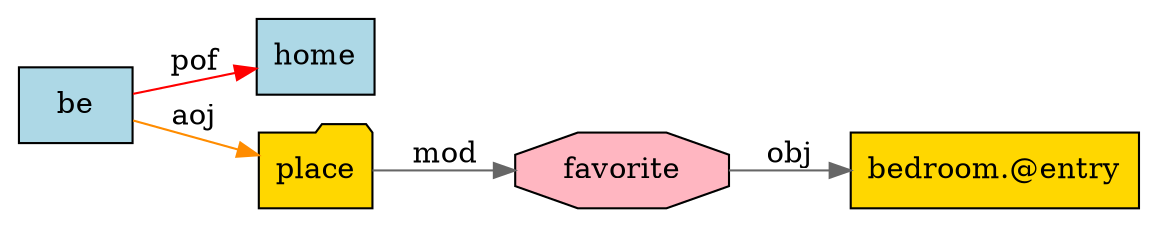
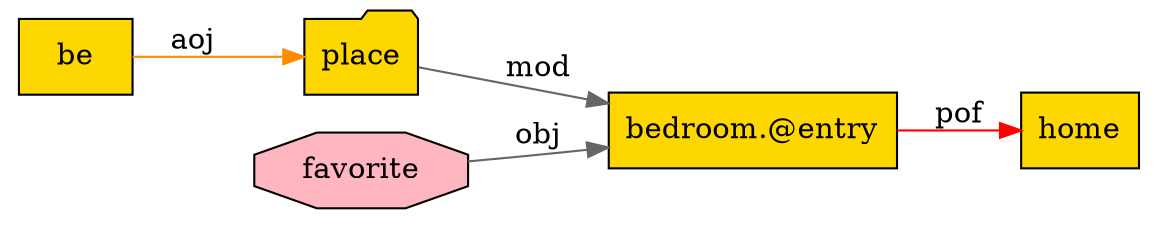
(316, 57) -> (1080, 130)
(184, 83) -> (949, 130)
(76, 105) -> (76, 57)
(433, 170) -> (503, 83)
